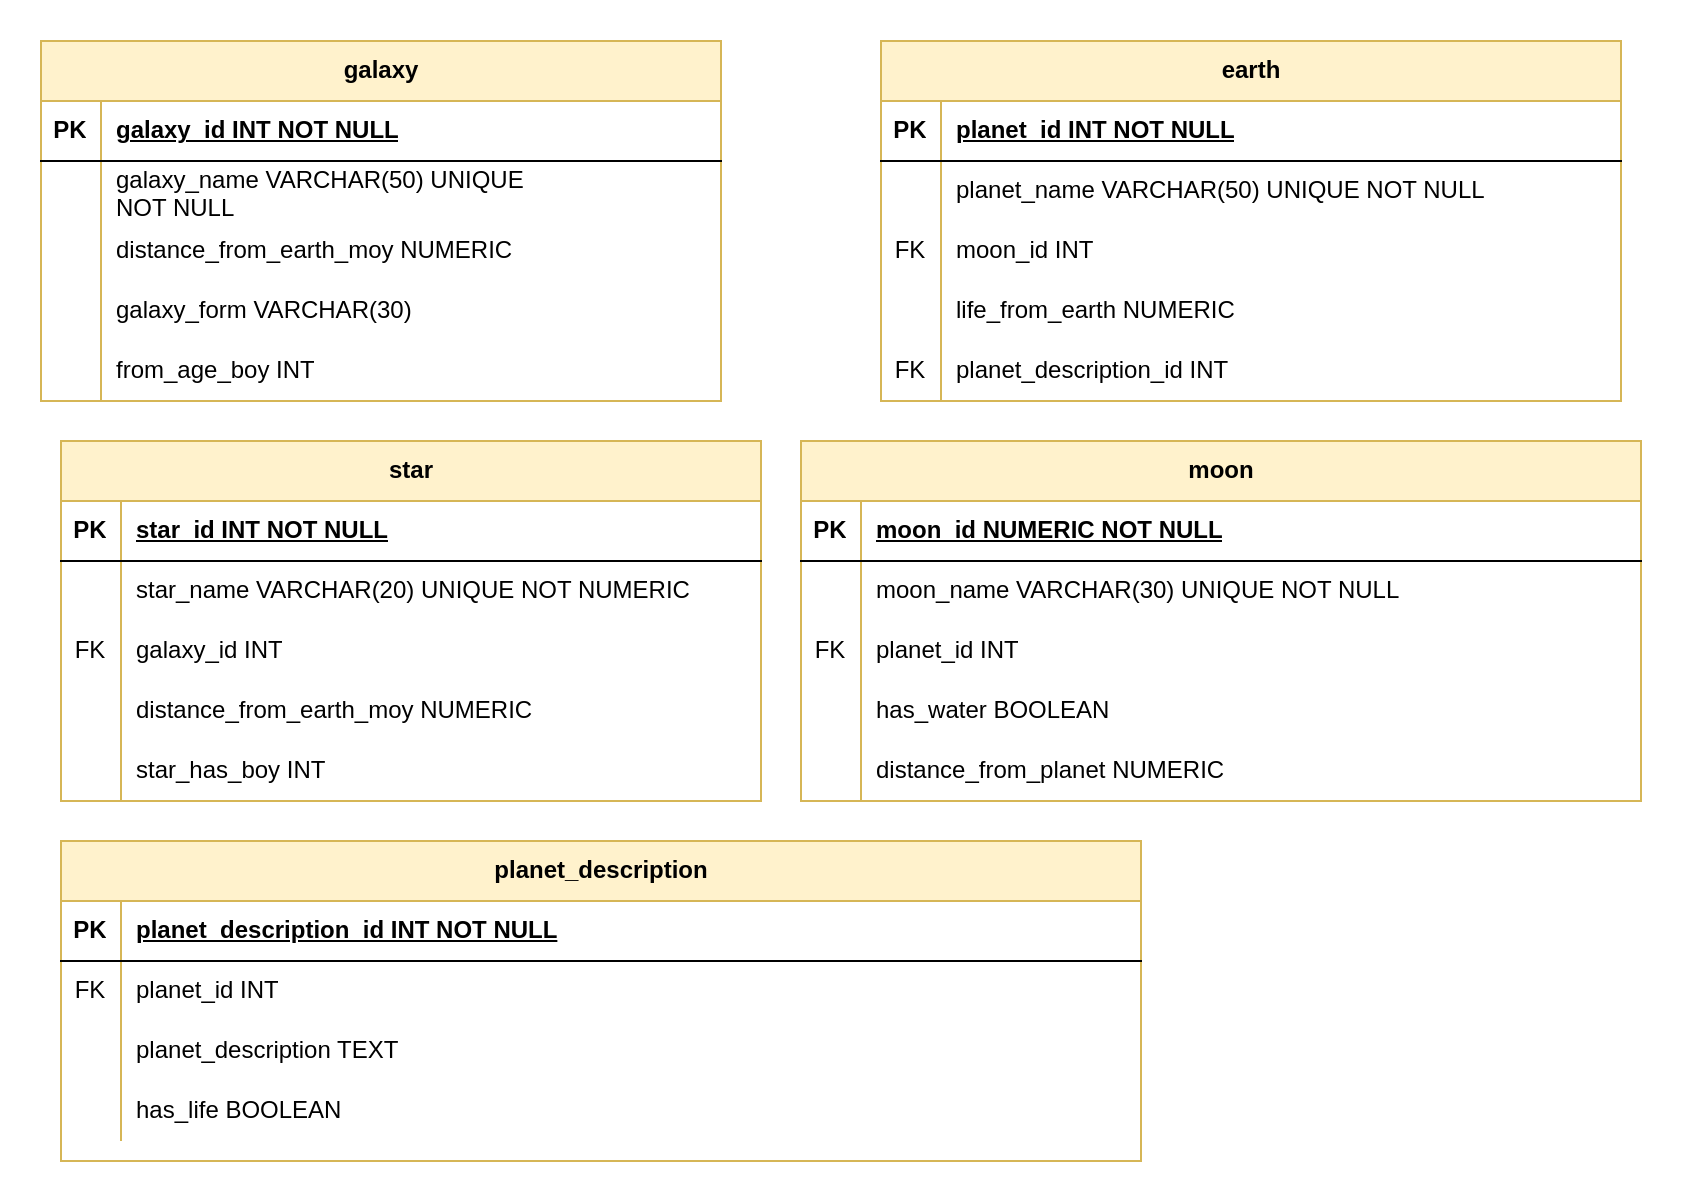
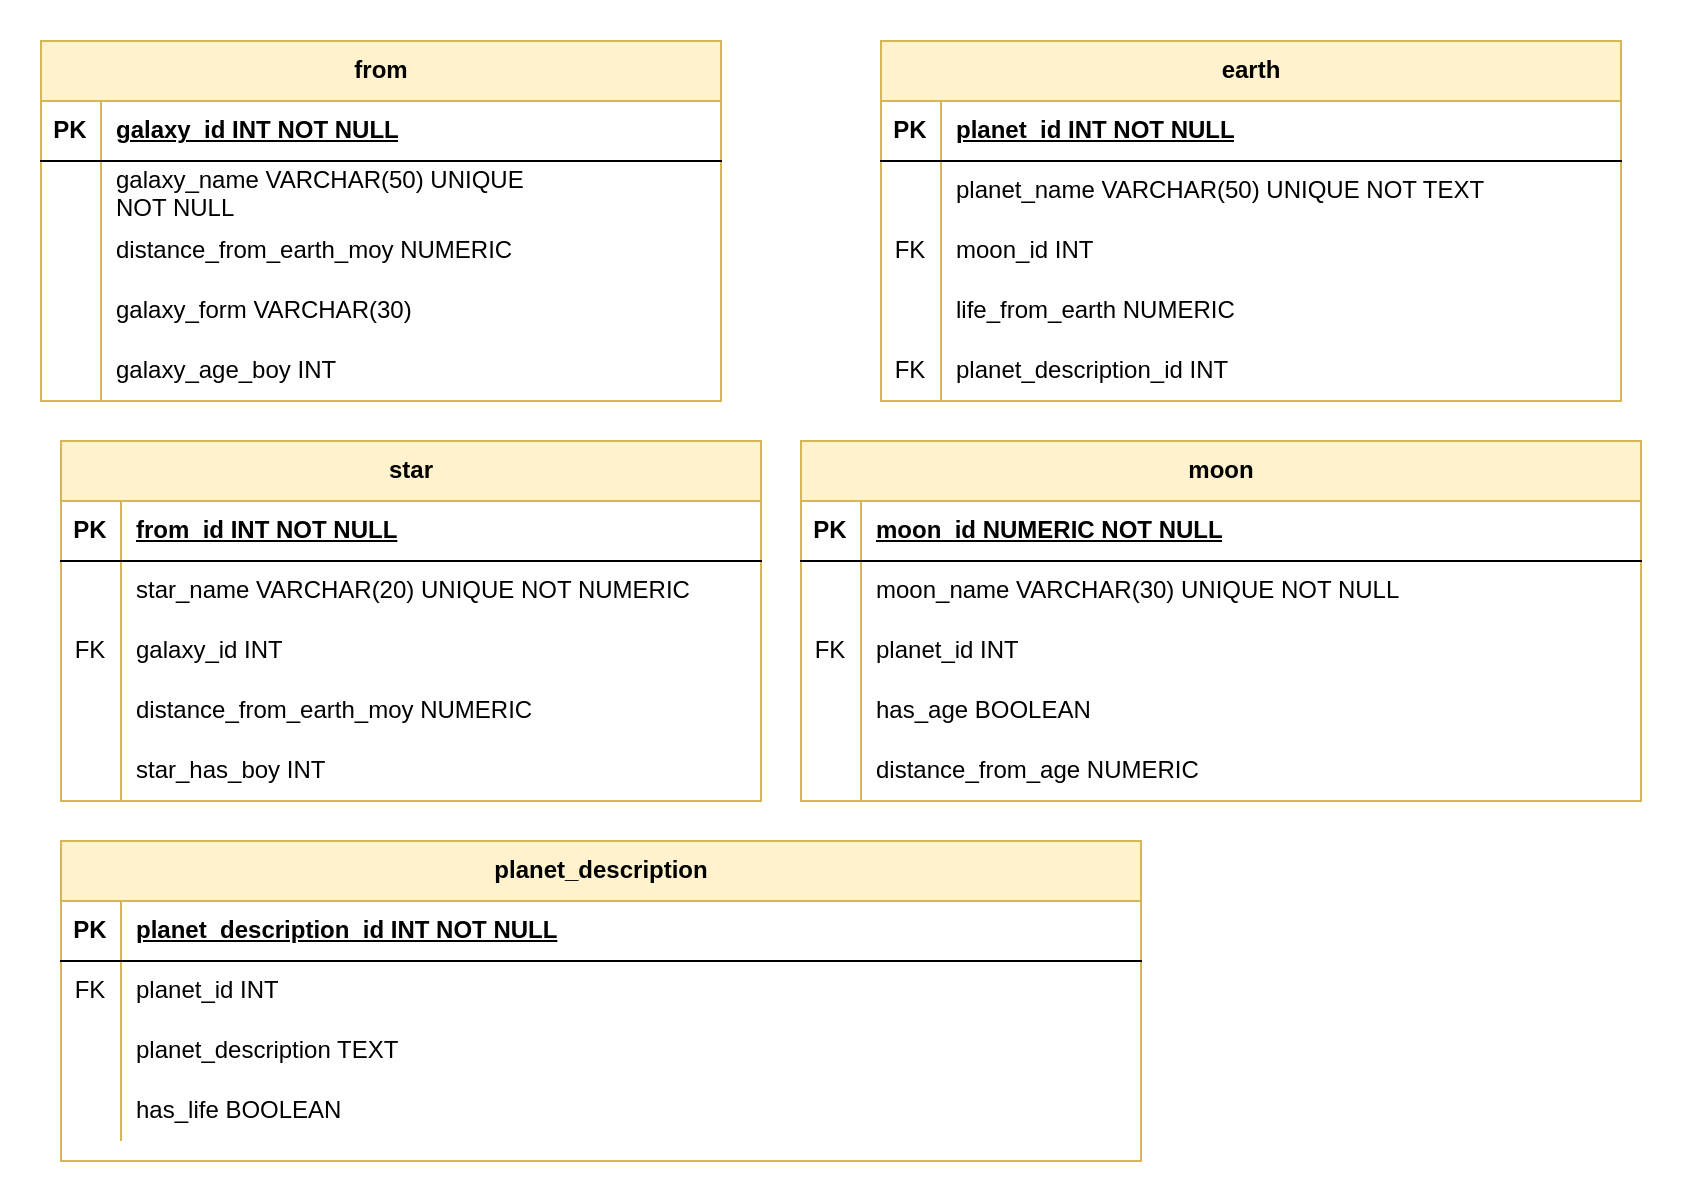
(382, 71) -> (382, 71)
(1203, 191) -> (1203, 191)
(221, 371) -> (232, 371)
(259, 531) -> (259, 531)
(988, 711) -> (975, 711)
(1056, 771) -> (1039, 771)
